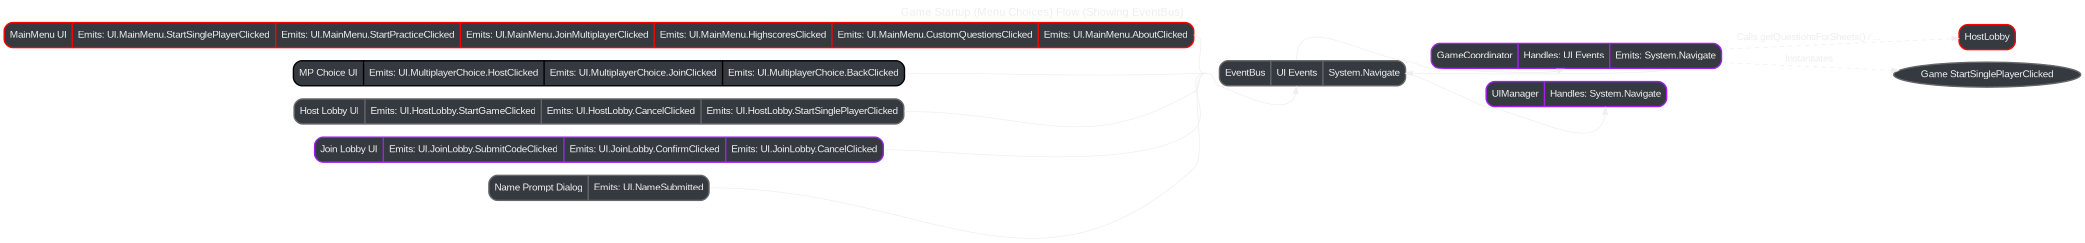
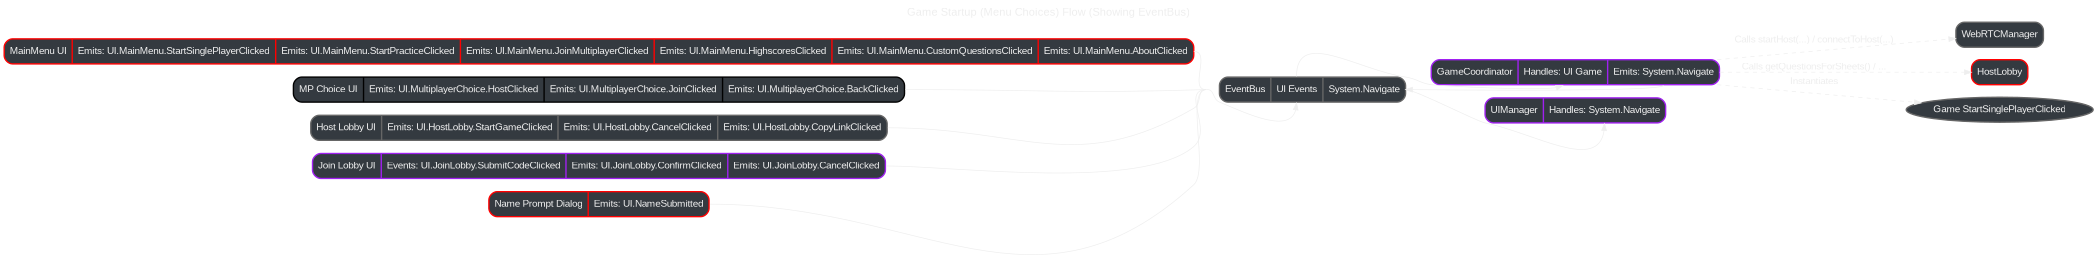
none -> (2000, 35)
(1564, 56) -> (1563, 72)
(802, 111) -> (802, 127)
(474, 149) -> (474, 166)
(599, 188) -> (599, 204)
